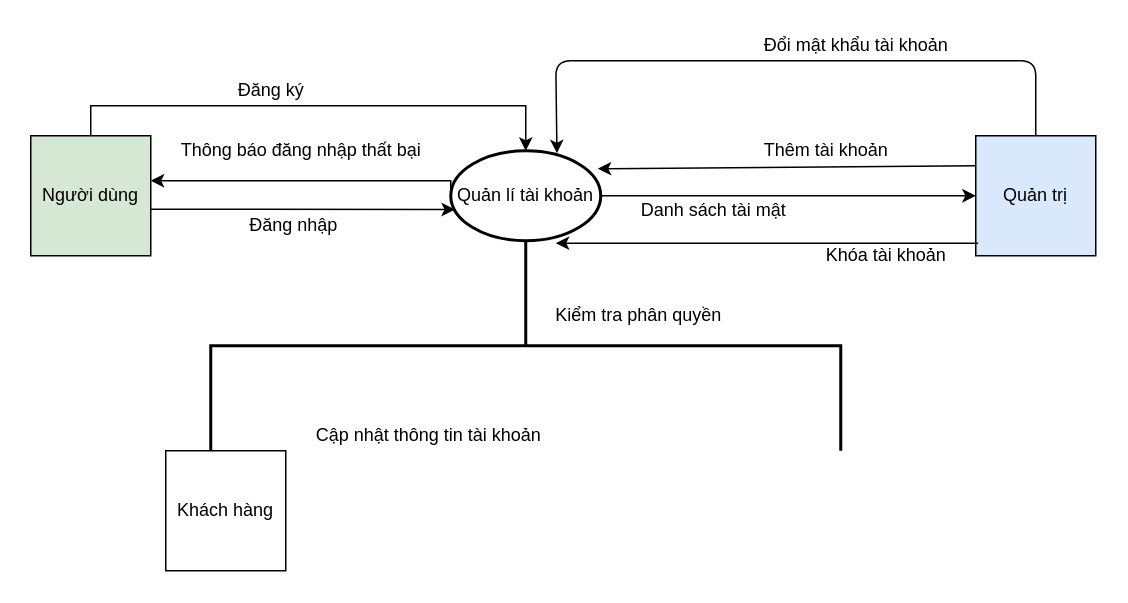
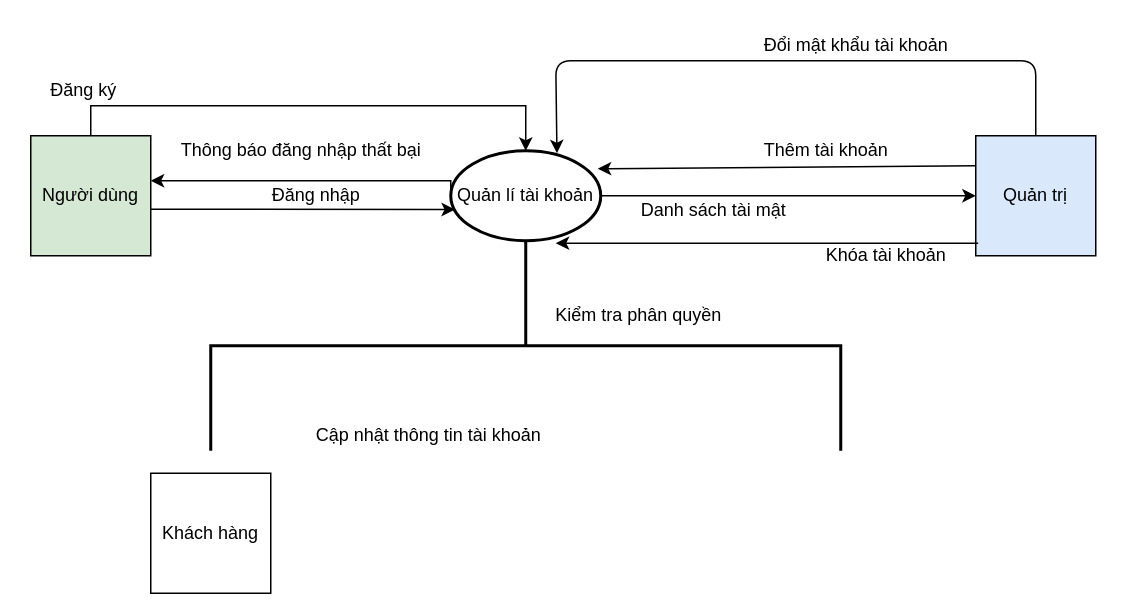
(271, 91) -> (83, 91)
(293, 226) -> (316, 196)
(226, 511) -> (211, 533)
